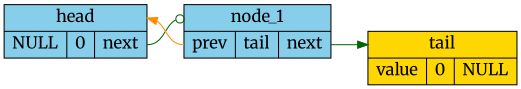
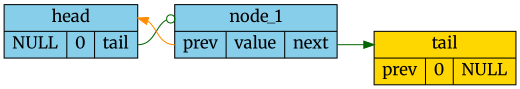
(121, 44) -> (116, 44)
(257, 44) -> (255, 44)
(397, 70) -> (400, 70)
